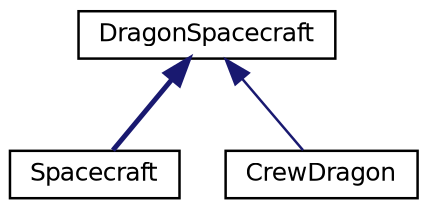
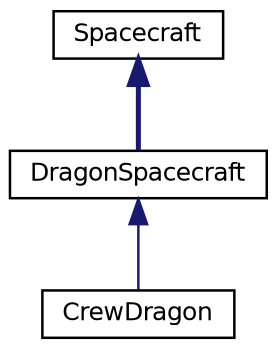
(142, 115) -> (138, 118)
